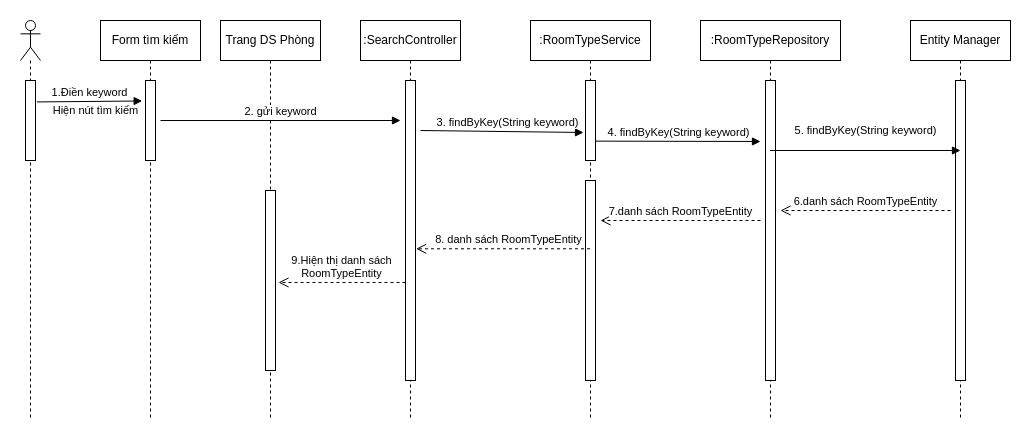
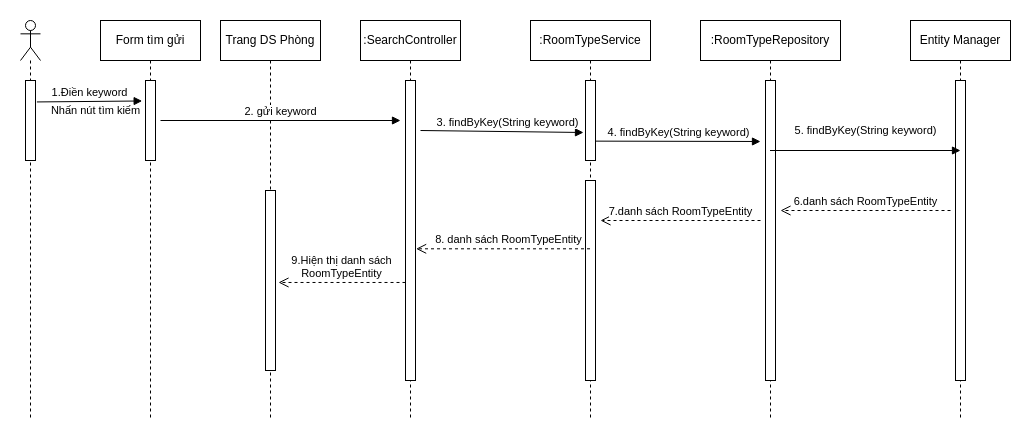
(151, 41) -> (151, 41)
(96, 111) -> (96, 111)
